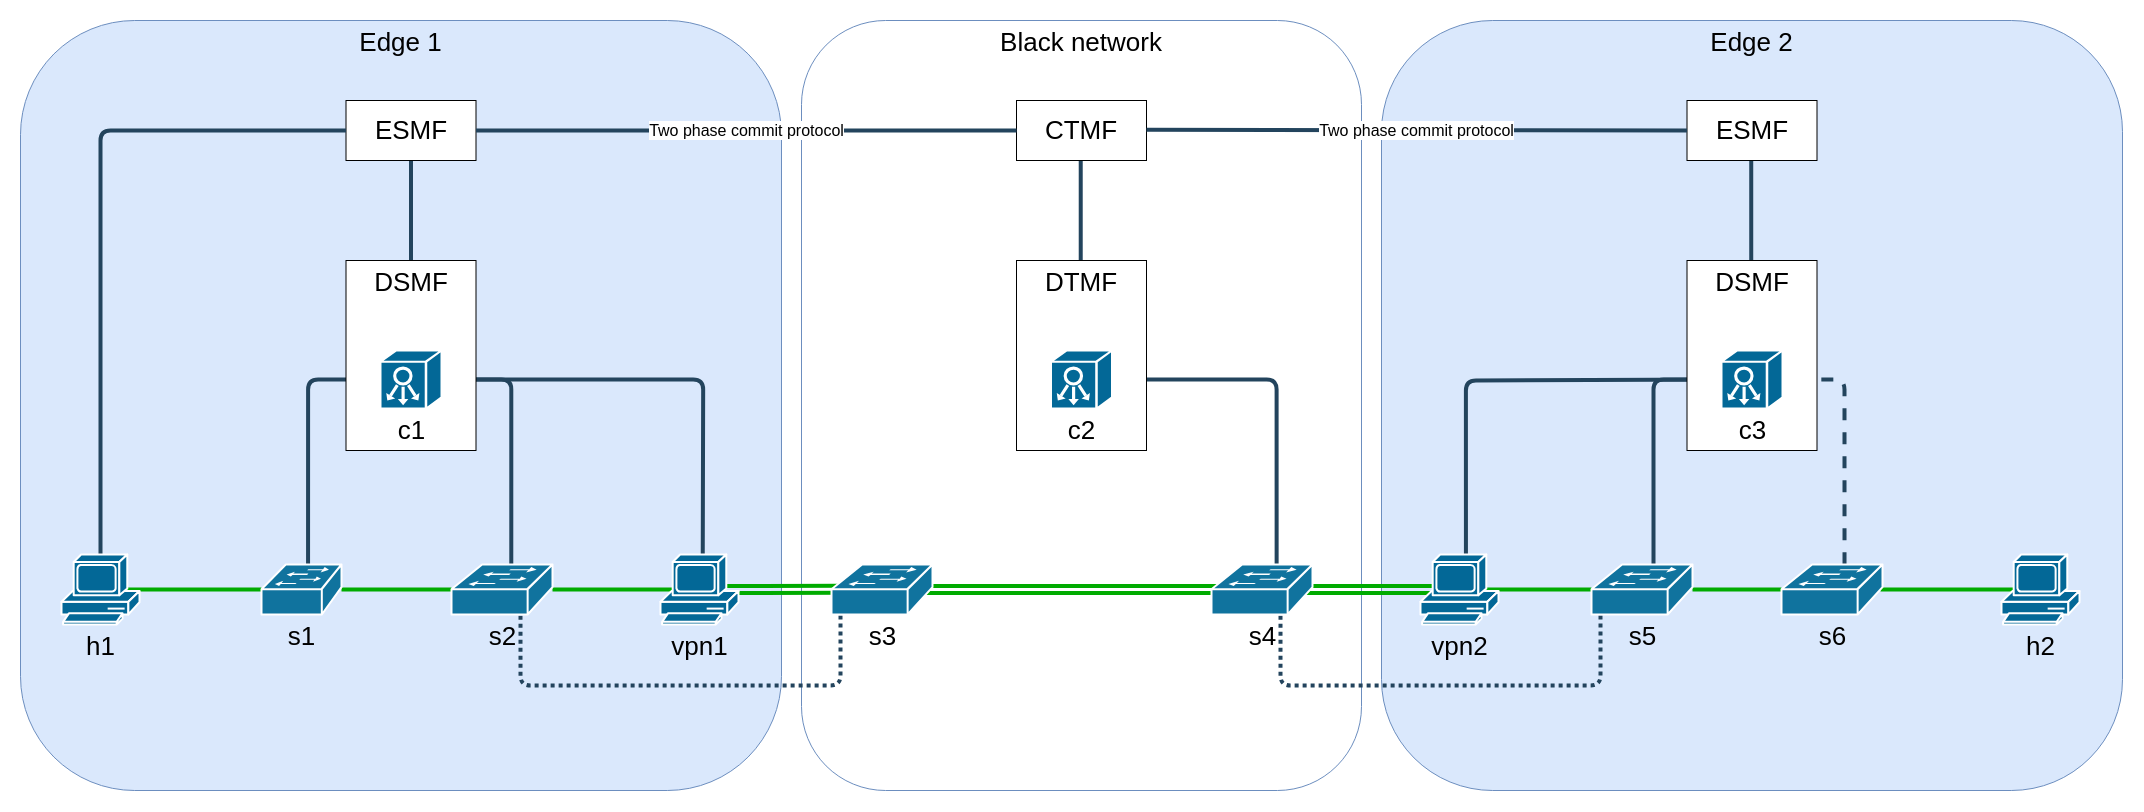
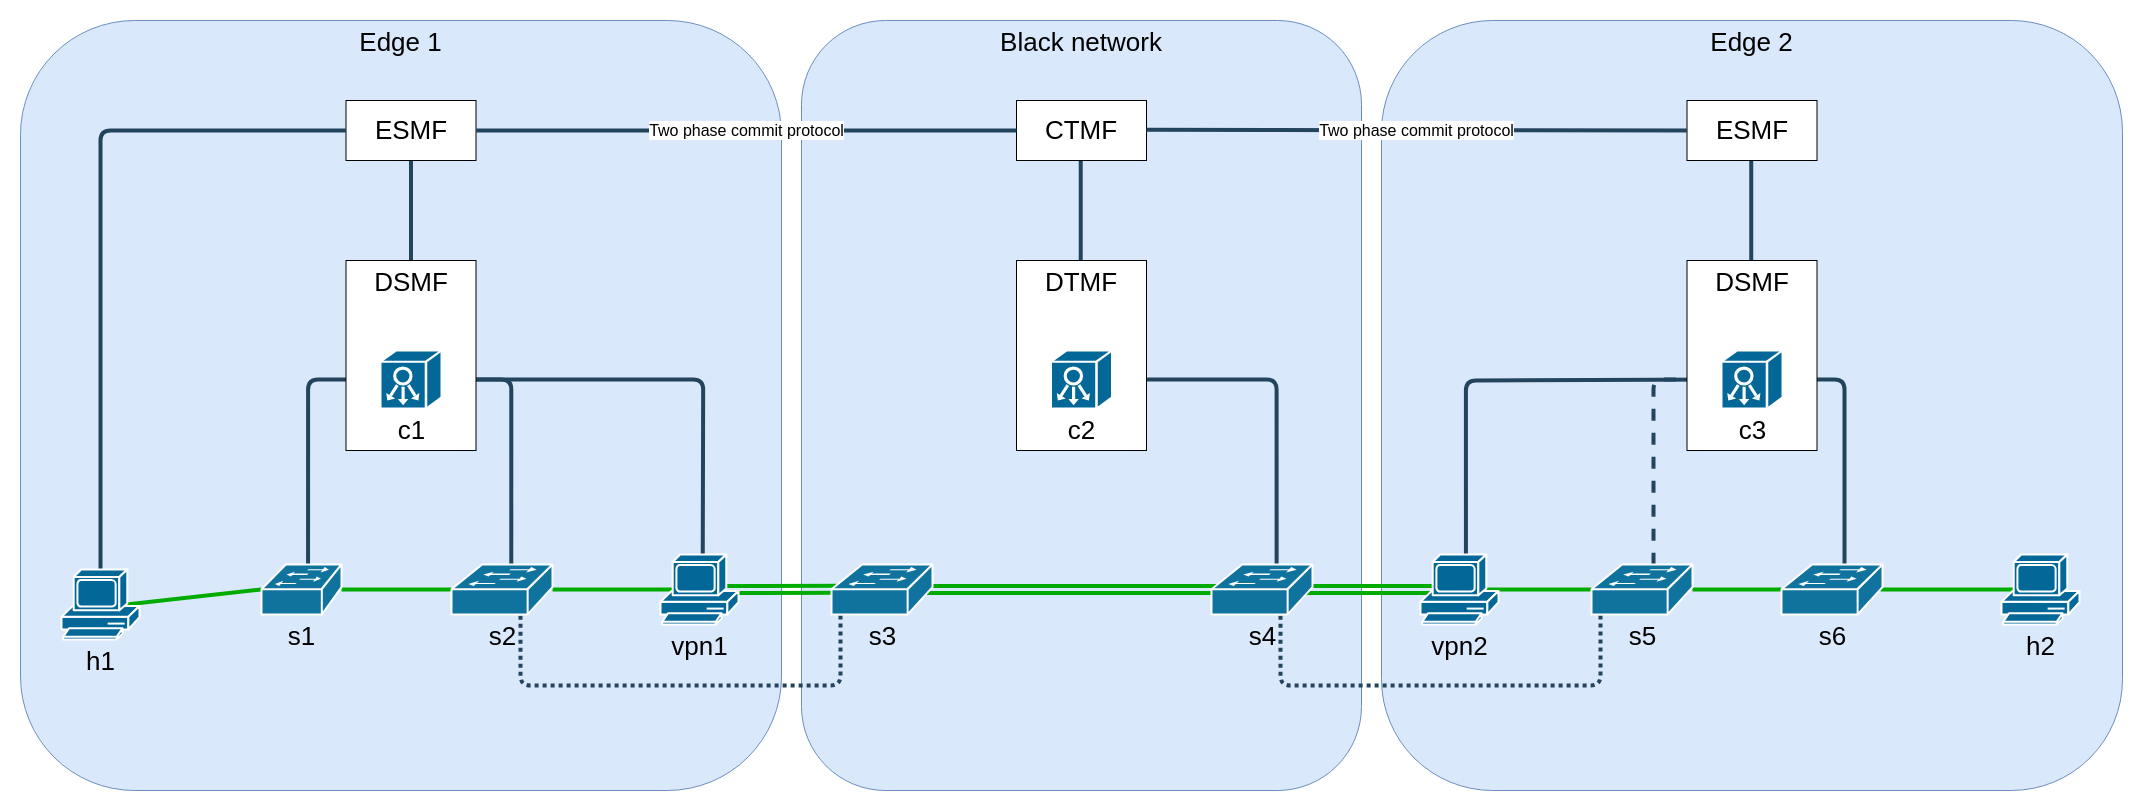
(1082, 43) -> (1082, 43)
(1845, 394) -> (1845, 394)
(1654, 397) -> (1654, 397)
(101, 590) -> (101, 605)
